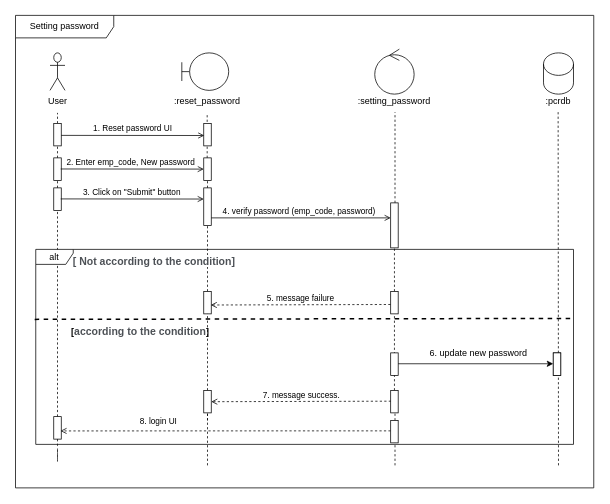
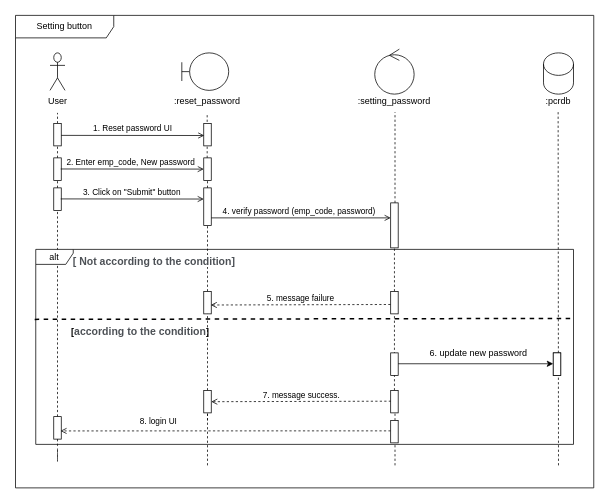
(65, 27) -> (65, 27)
